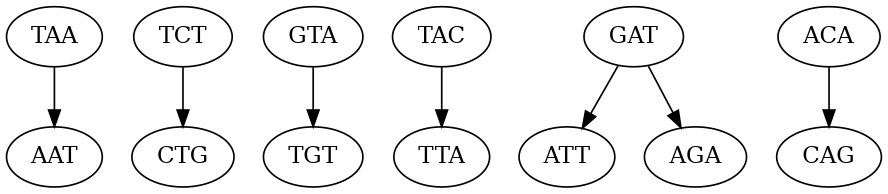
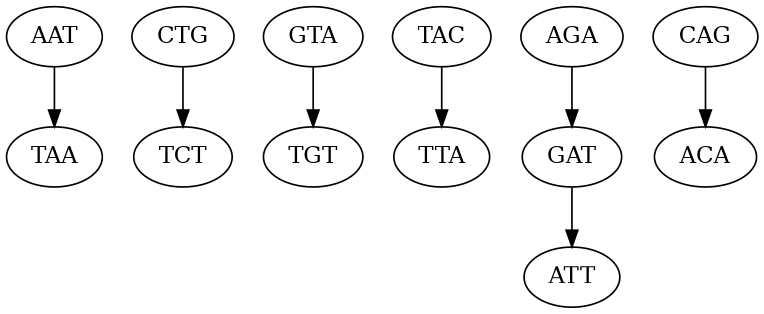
(54, 89) -> (54, 89)
(183, 89) -> (183, 89)
(661, 89) -> (572, 89)
(829, 89) -> (706, 89)
